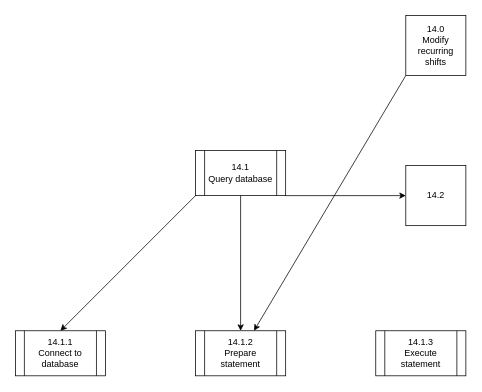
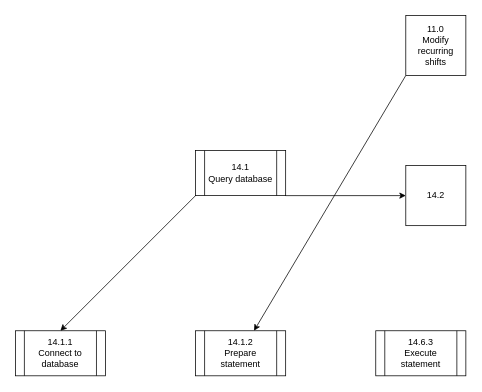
(435, 45) -> (435, 45)
(240, 260) -> none
(420, 353) -> (420, 353)
